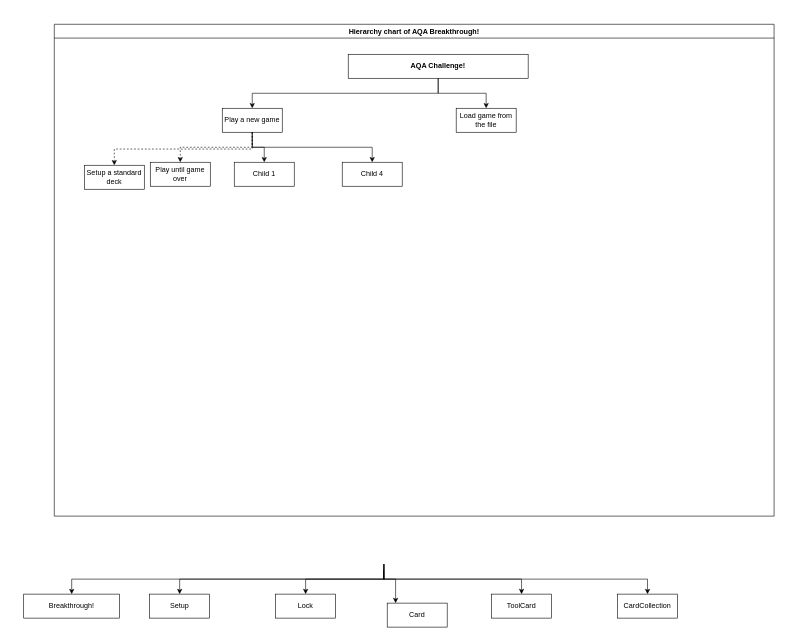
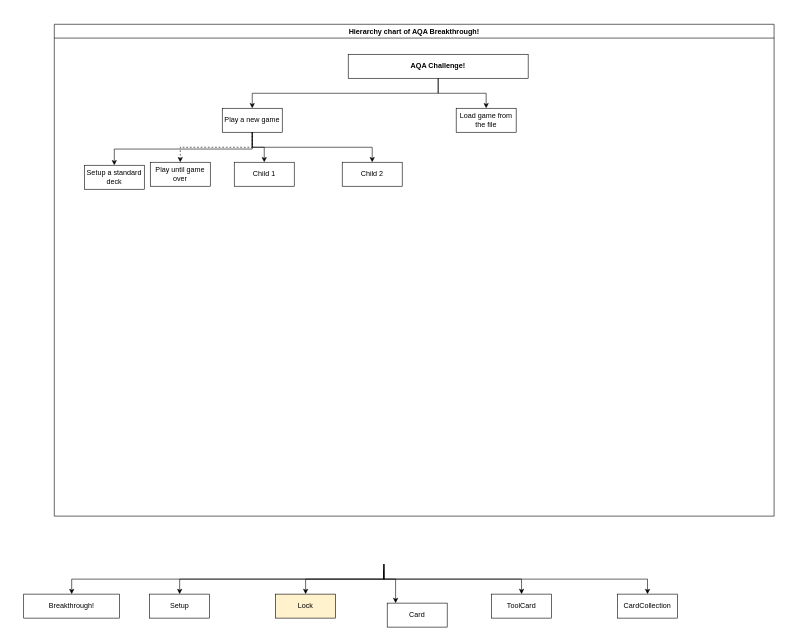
(177, 149) -> (177, 149)
(372, 174) -> (372, 174)
(306, 606) -> (306, 606)
